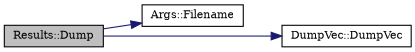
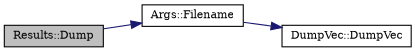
(187, 36) -> (257, 24)
